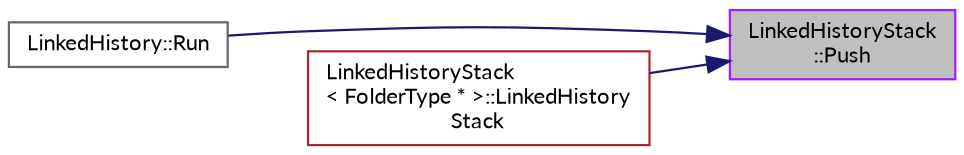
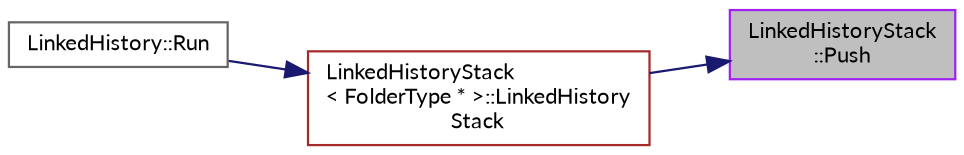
(468, 27) -> (257, 65)
